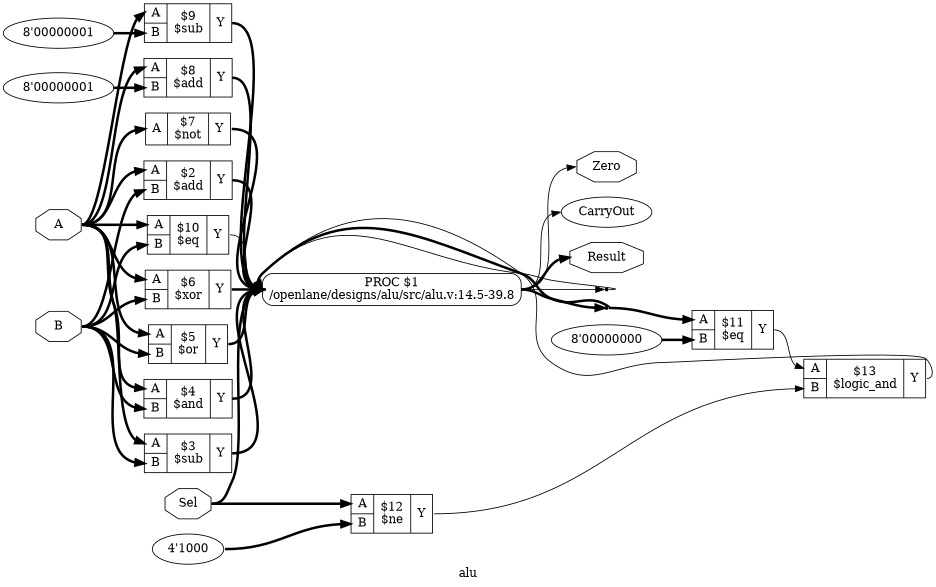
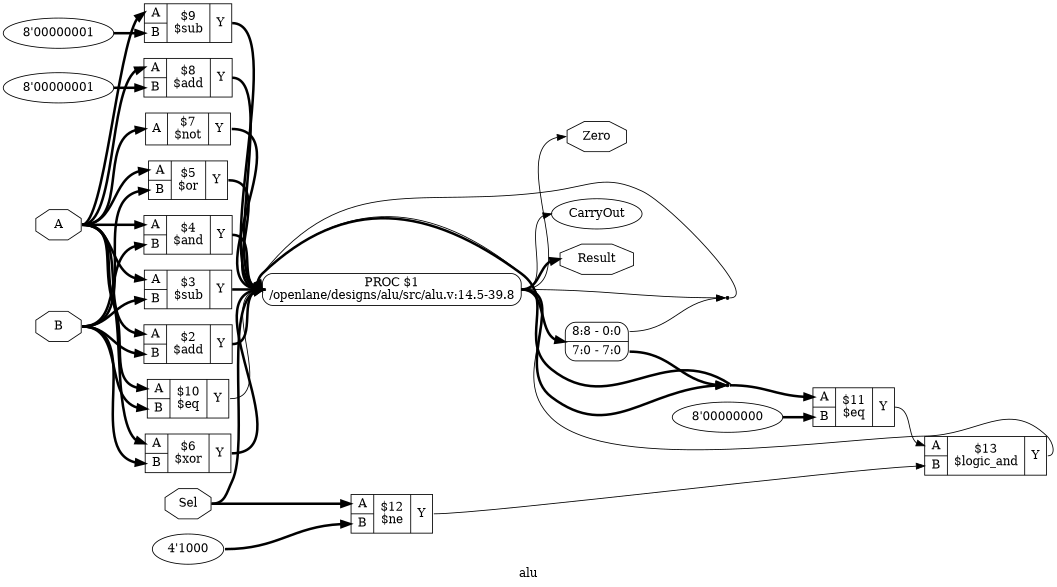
none -> (597, 342)
